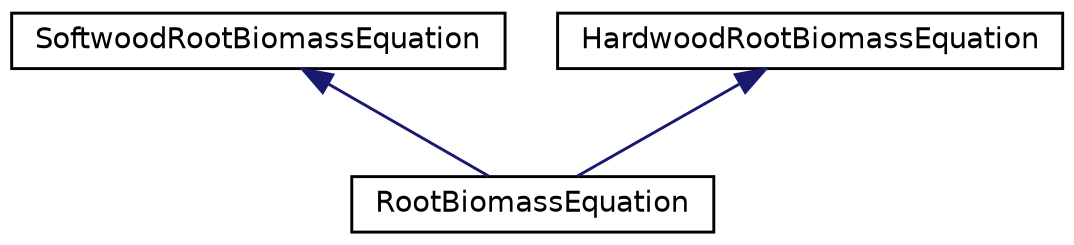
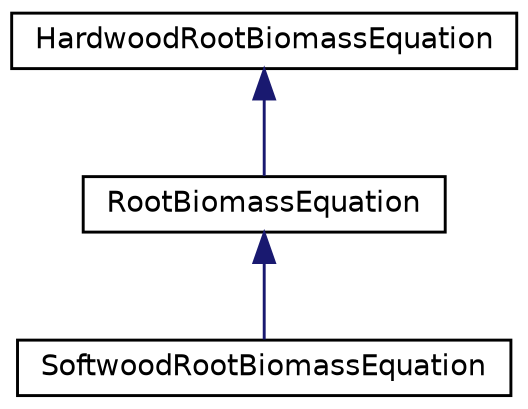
(409, 130) -> (264, 301)
